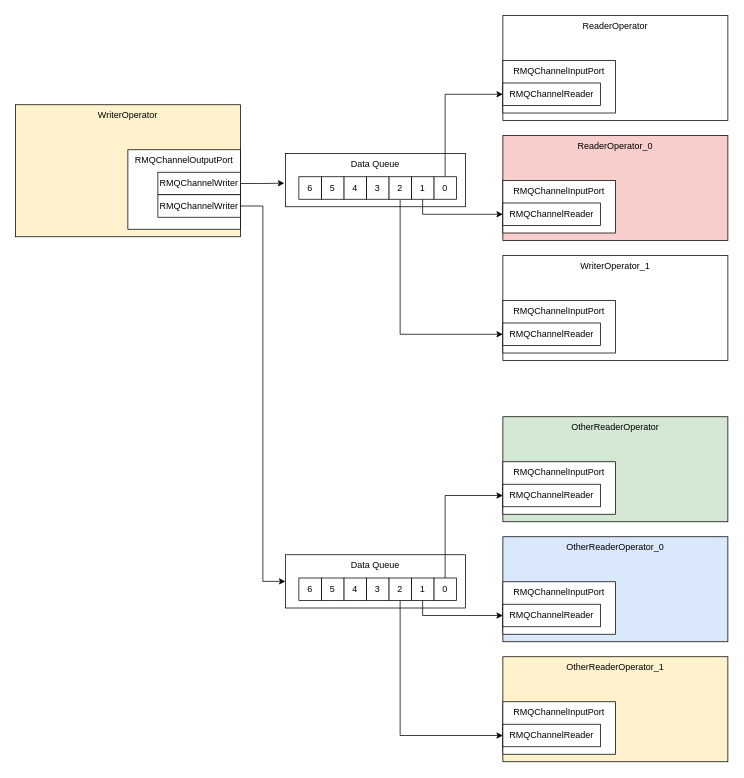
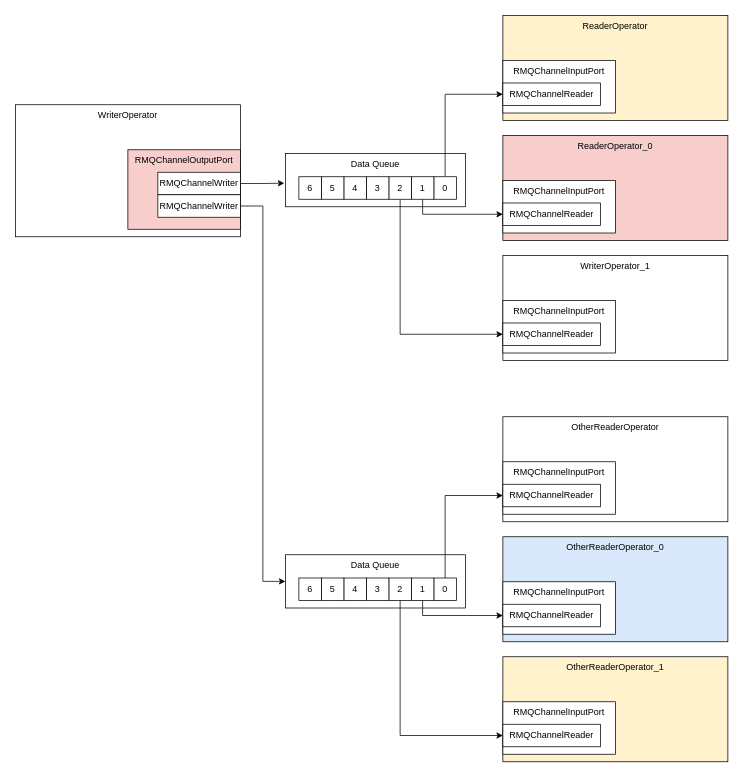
(615, 26) -> (615, 26)
(128, 115) -> (128, 115)
(184, 160) -> (184, 160)
(615, 427) -> (615, 427)
